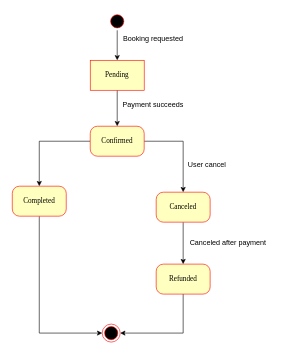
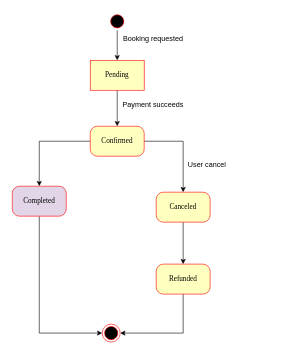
(39, 201) -> (39, 201)
(228, 243) -> none
